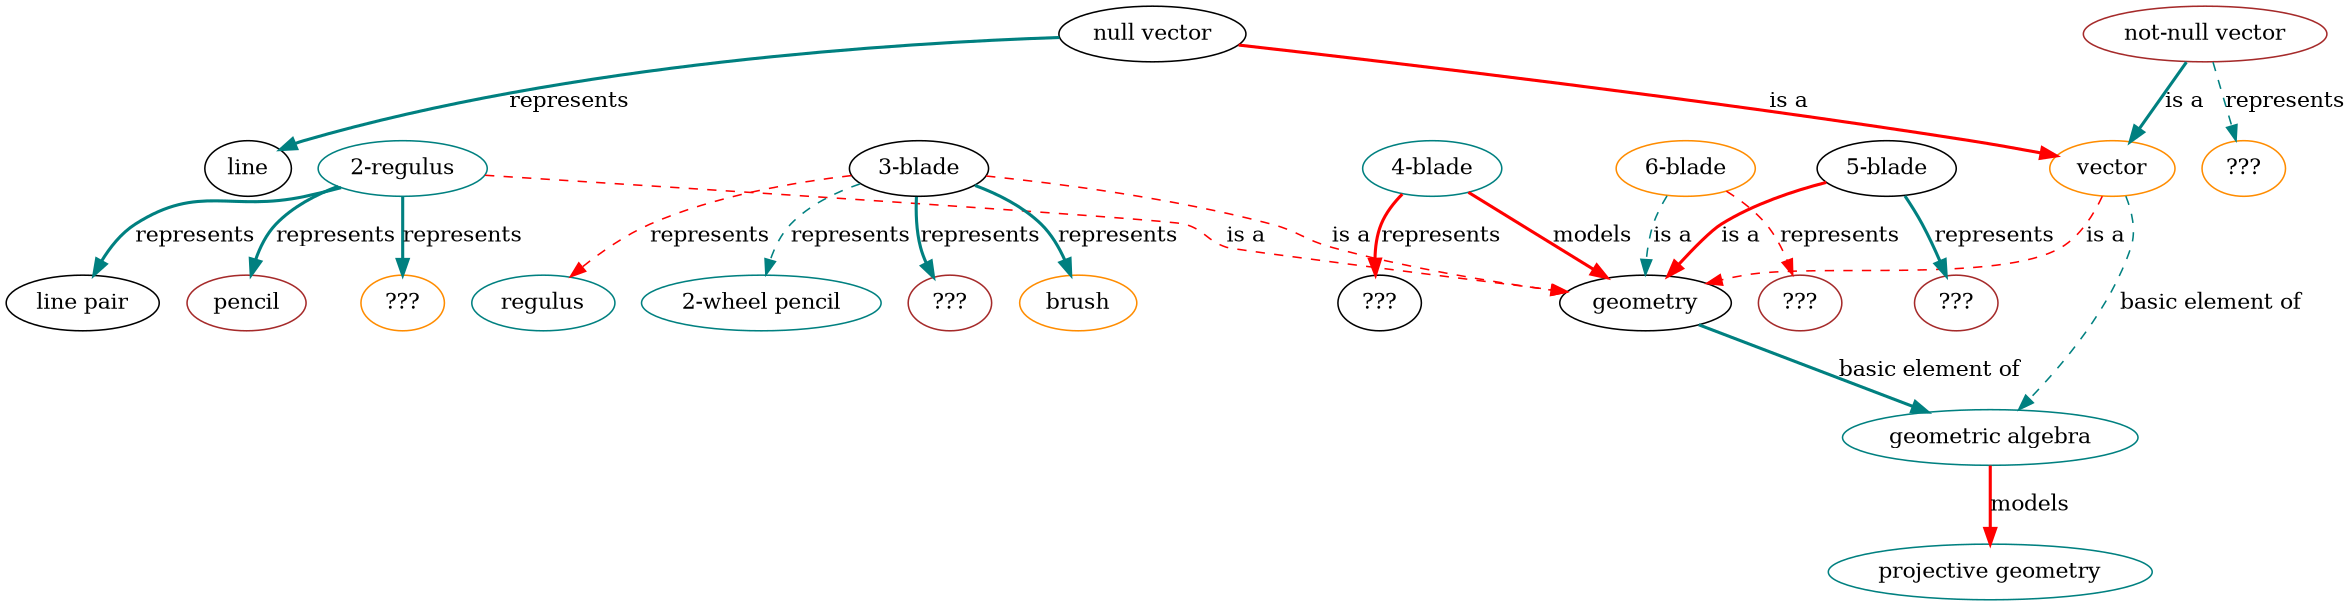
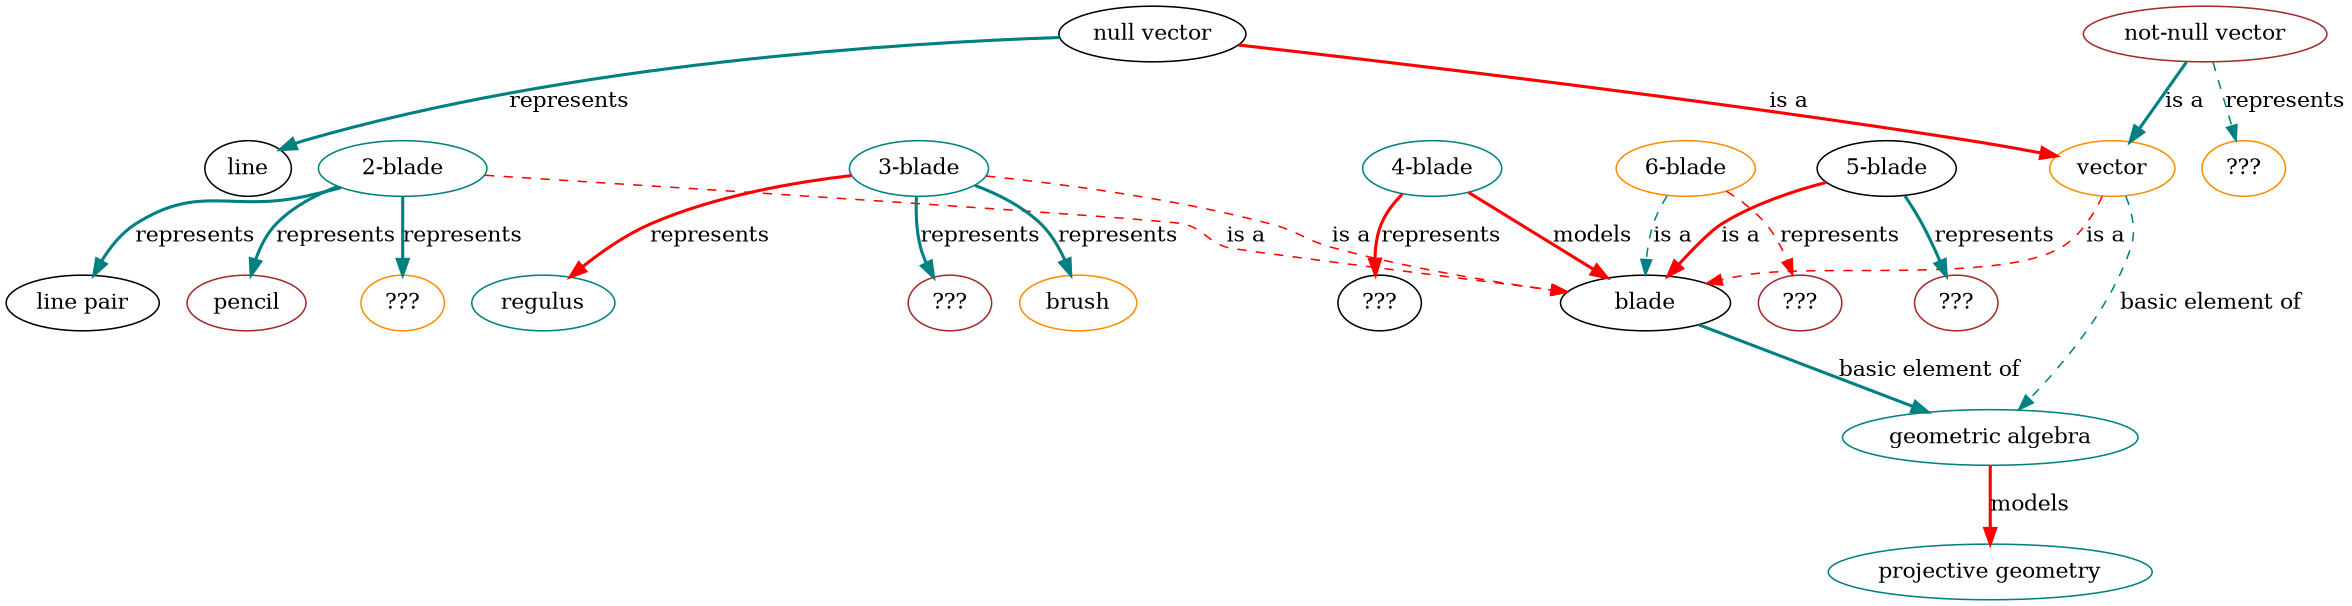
(403, 168) -> (403, 168)
(919, 168) -> (919, 168)
(710, 203) -> (710, 203)
(761, 303) -> none
(1646, 303) -> (1646, 303)
